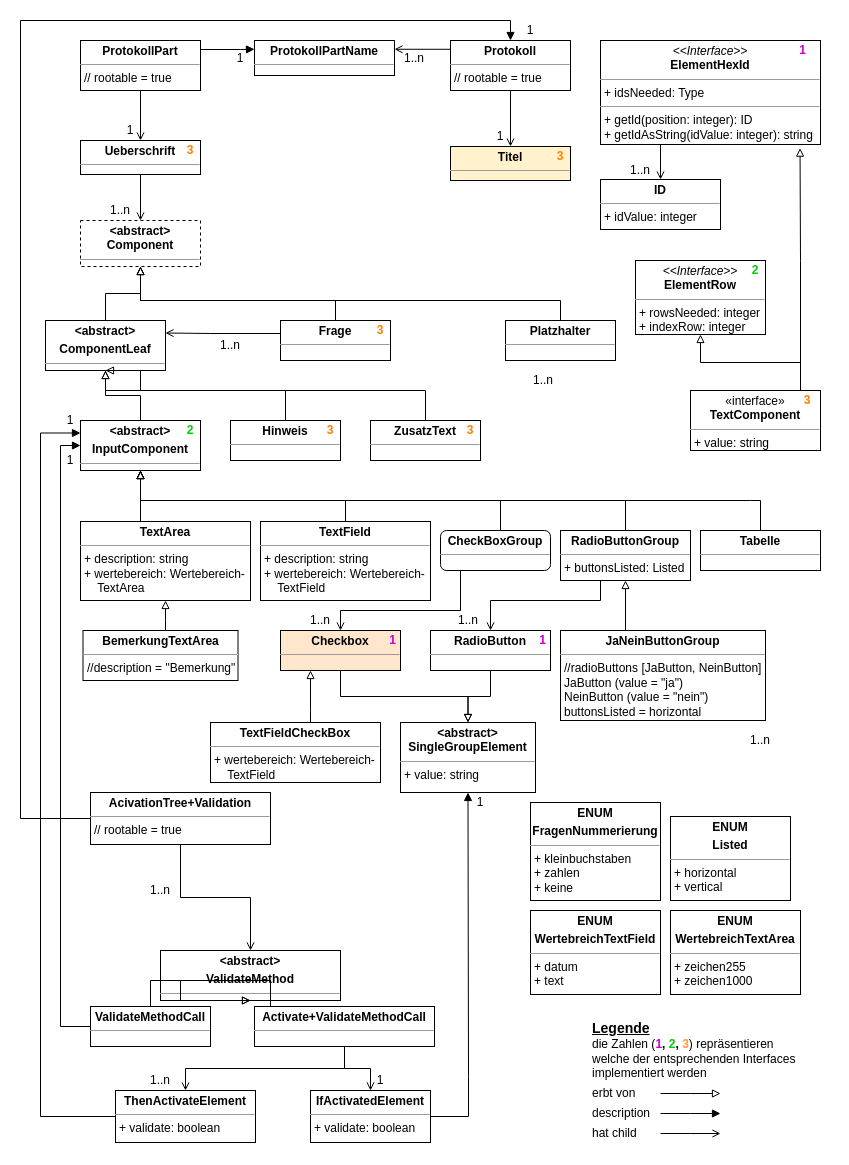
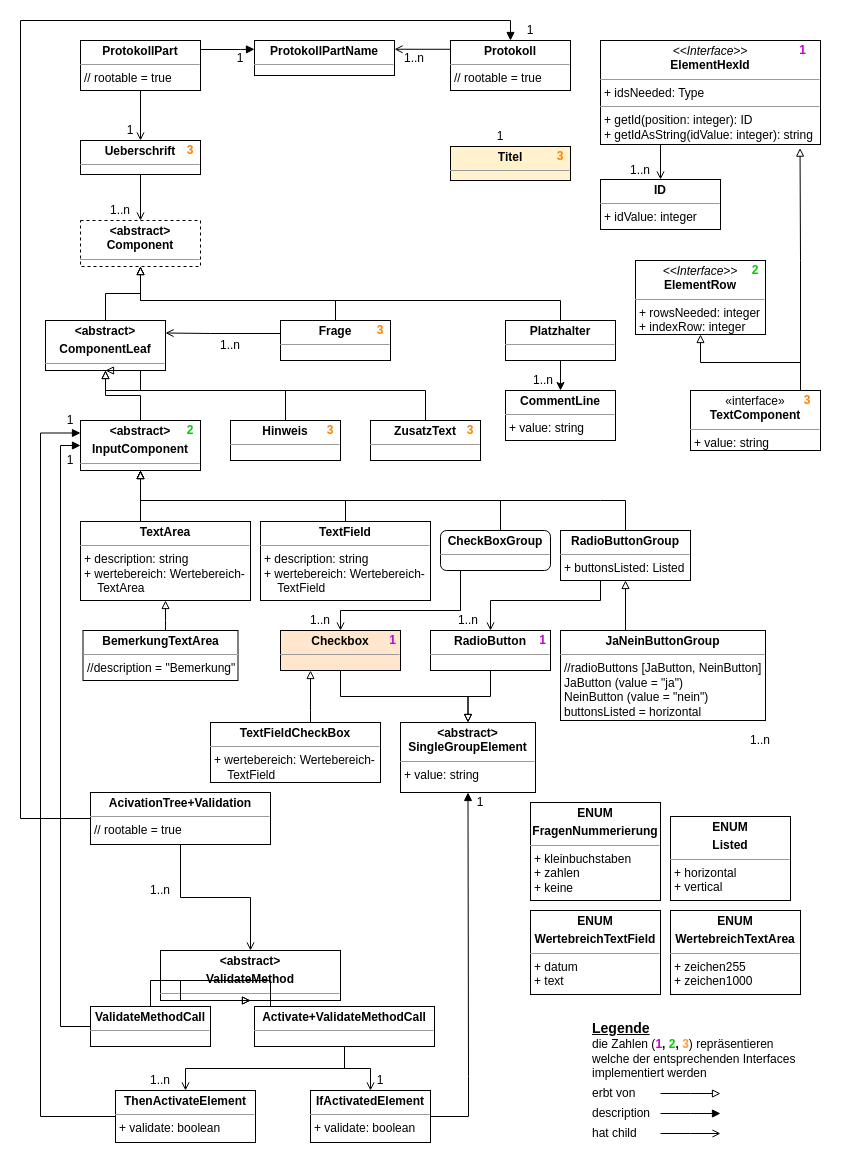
(511, 117) -> none
none -> (561, 372)
none -> (561, 416)
(710, 501) -> none
(761, 551) -> none
